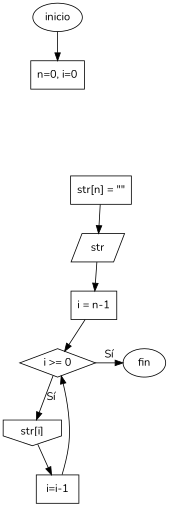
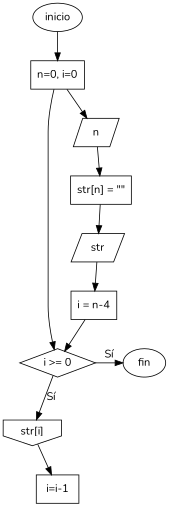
none -> (96, 133)
(94, 305) -> (94, 305)
(69, 429) -> (48, 215)
